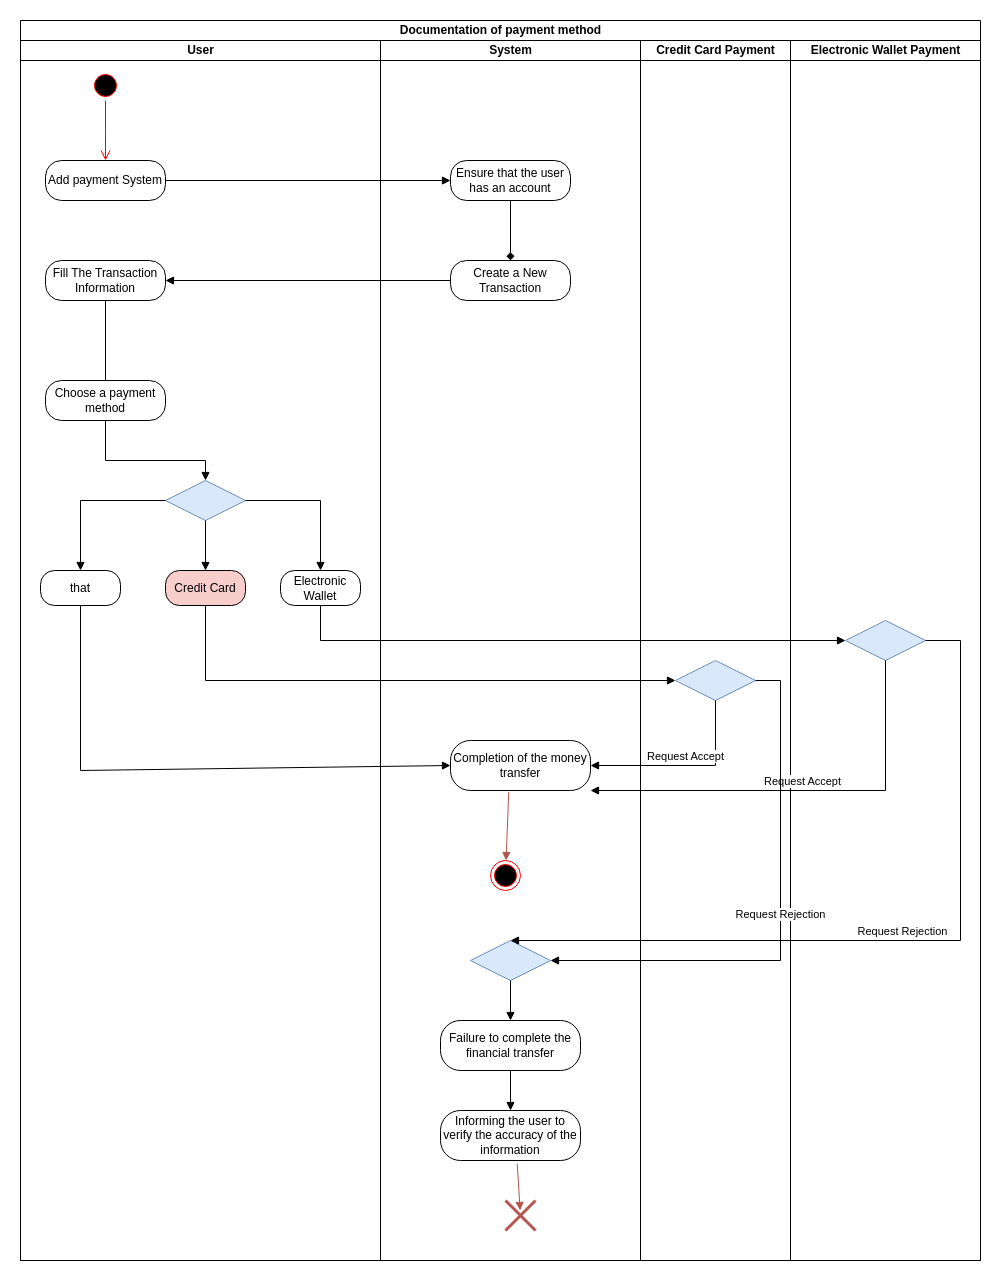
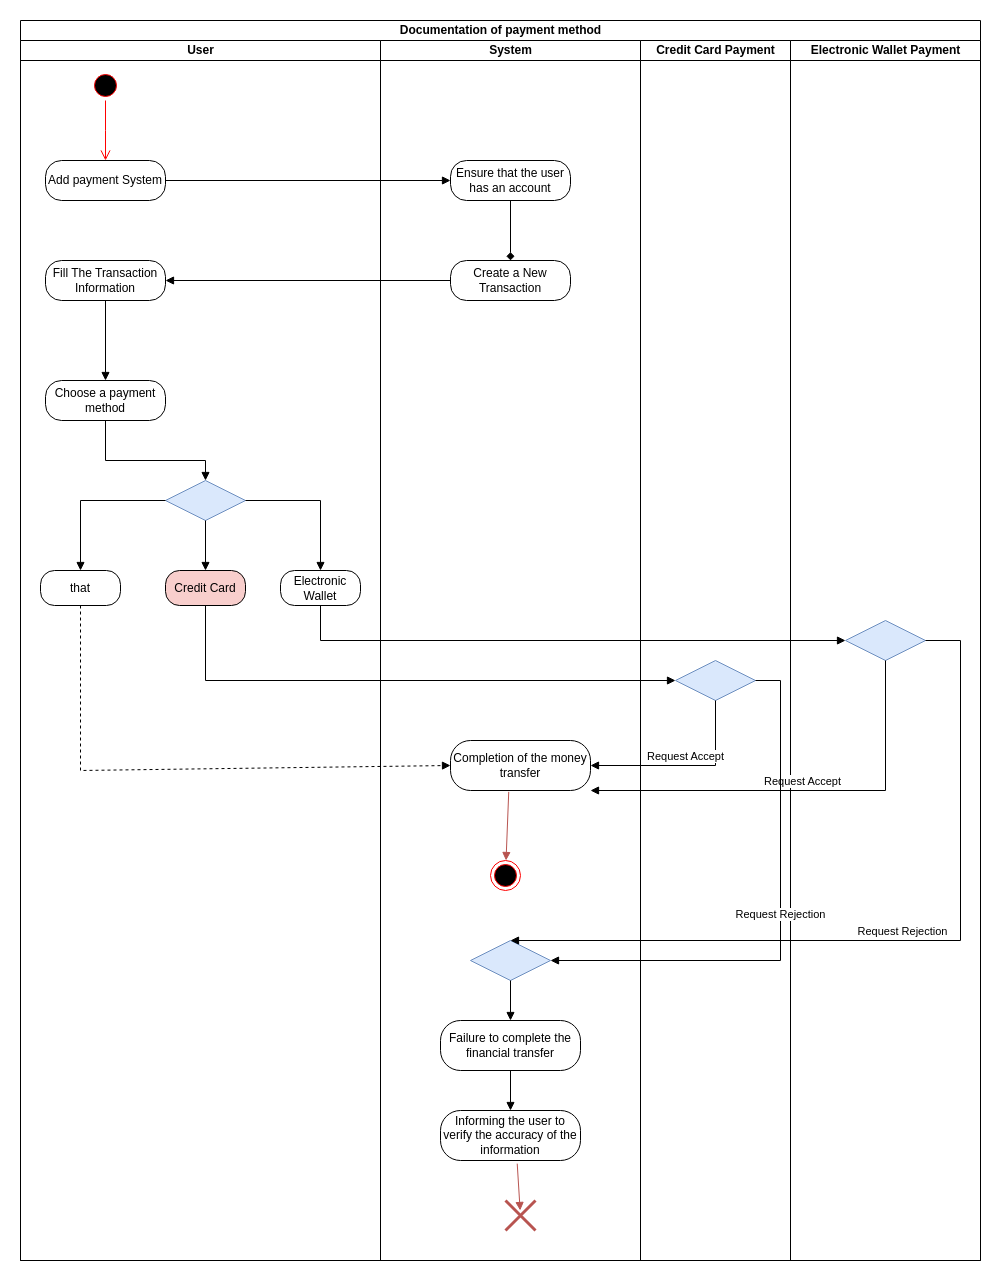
(106, 374) -> (106, 371)
(179, 769) -> (179, 769)
